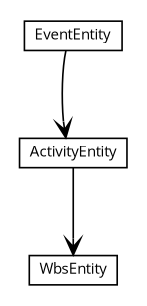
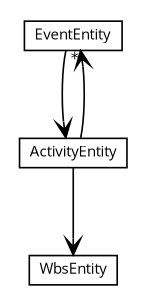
none -> (84, 102)
